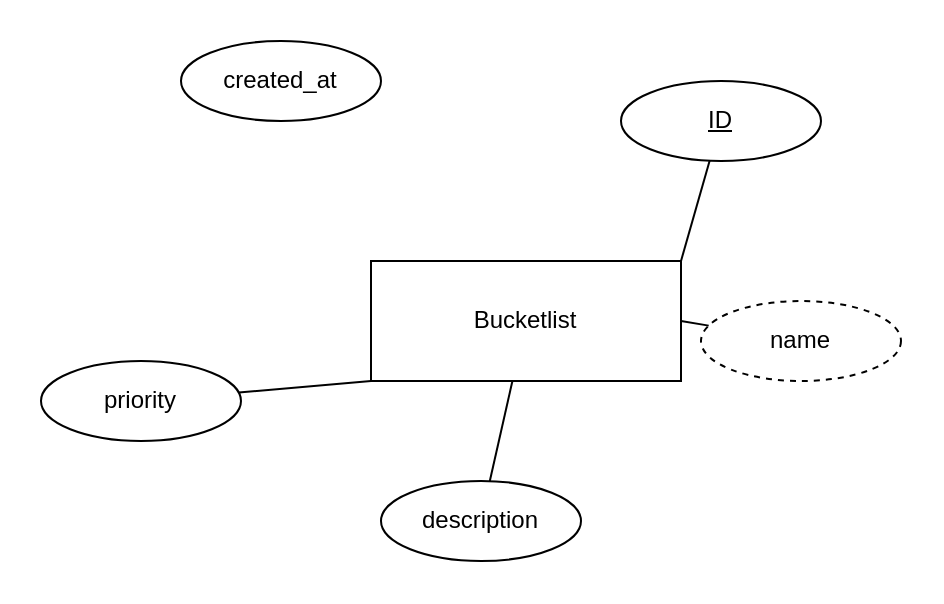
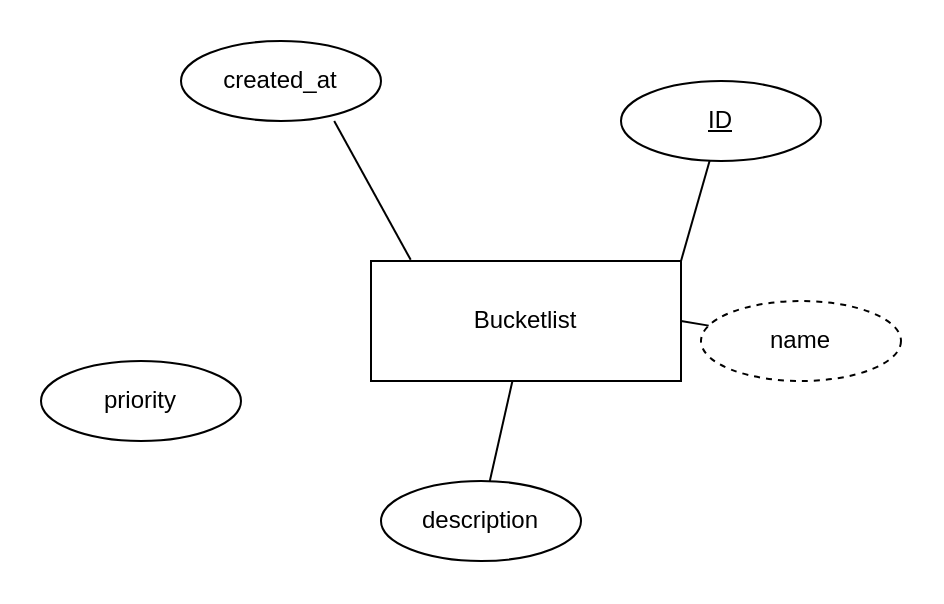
none -> (372, 190)
(305, 387) -> none
